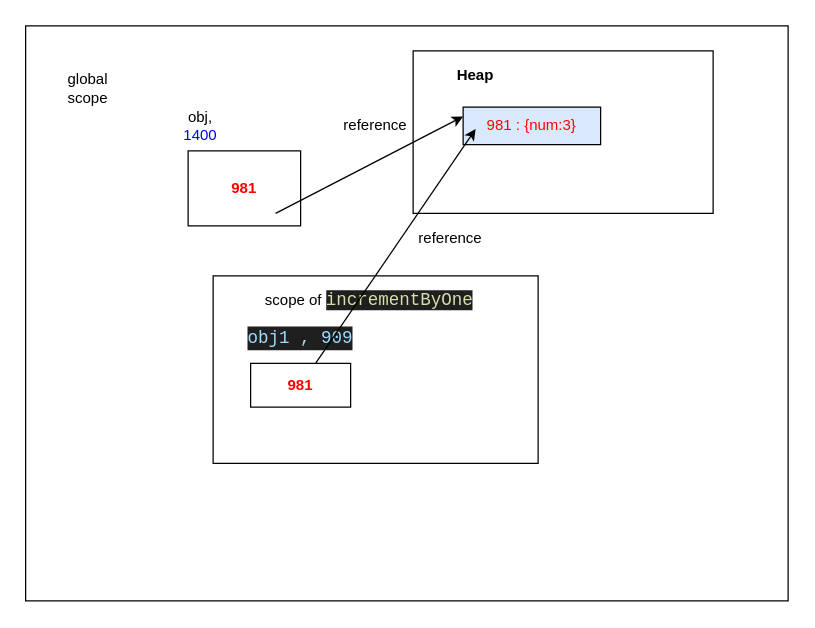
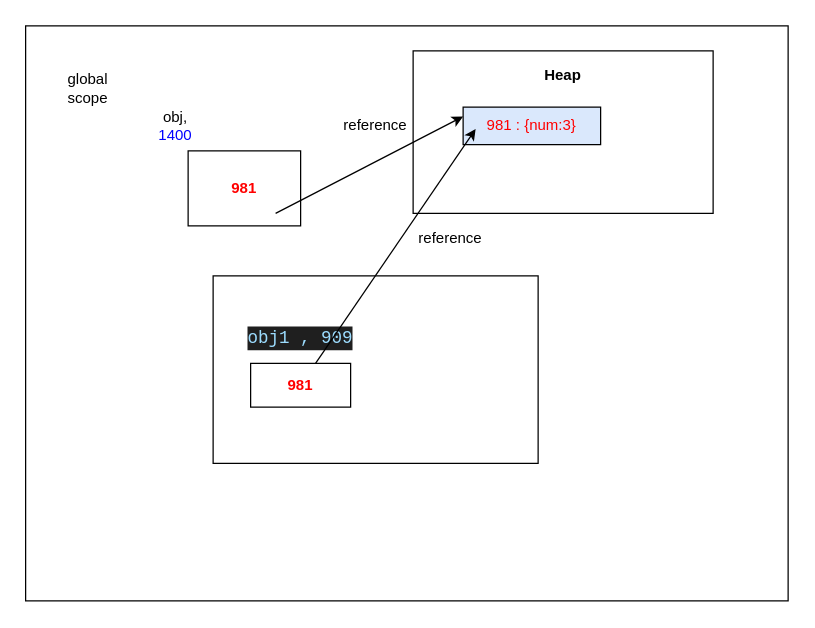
(476, 76) -> (563, 76)
(201, 126) -> (176, 126)
(369, 301) -> none
